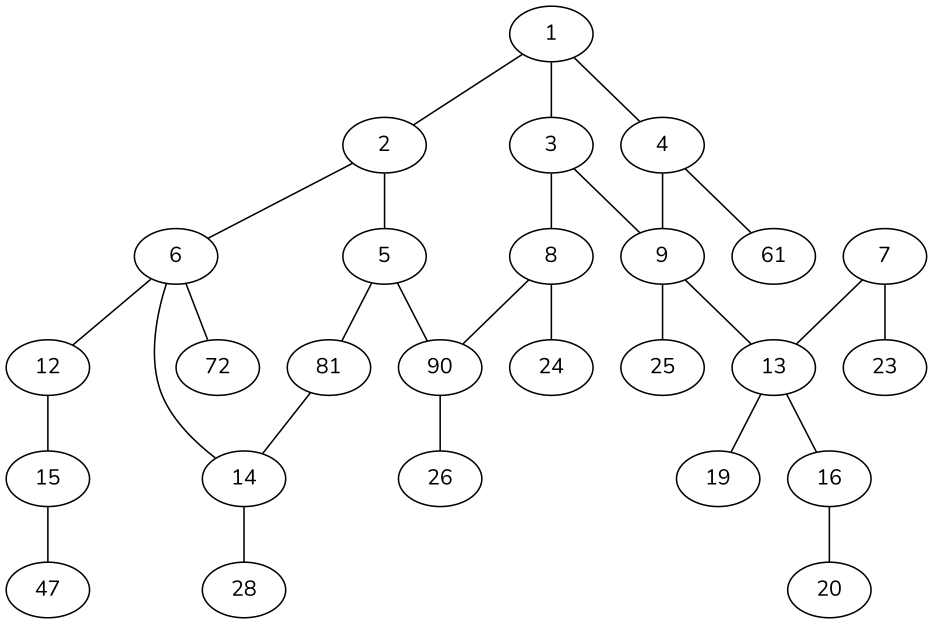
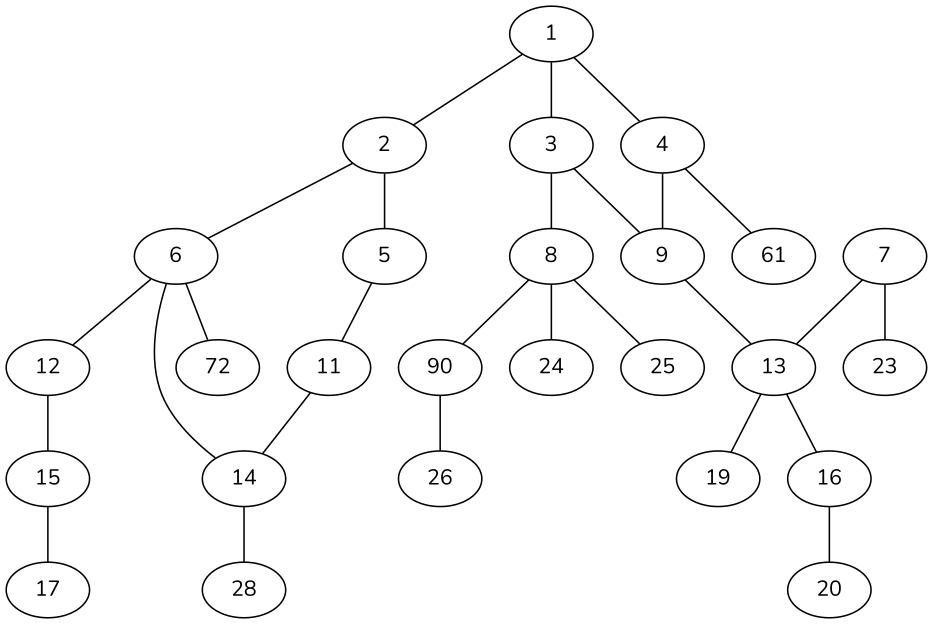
(412, 312) -> none
(663, 312) -> (607, 312)
(329, 368) -> (329, 368)
(48, 590) -> (48, 590)
